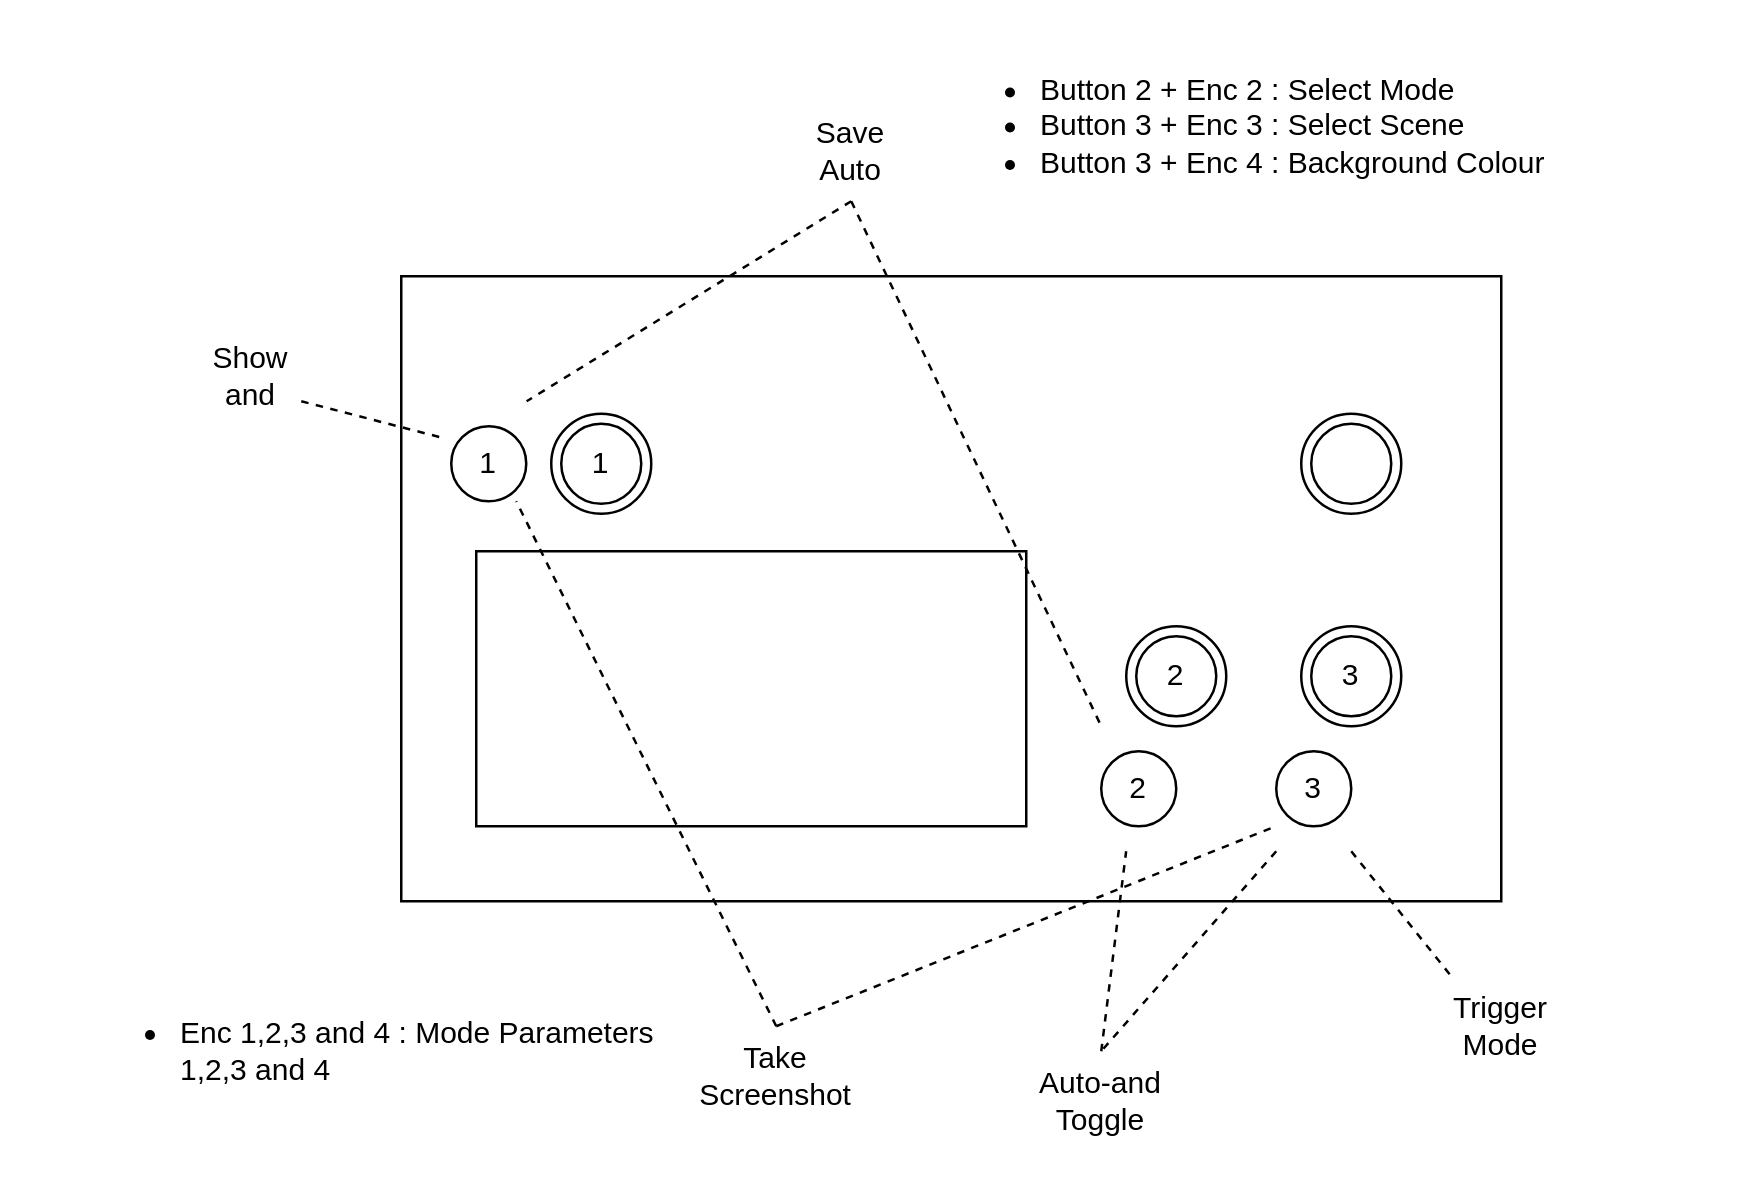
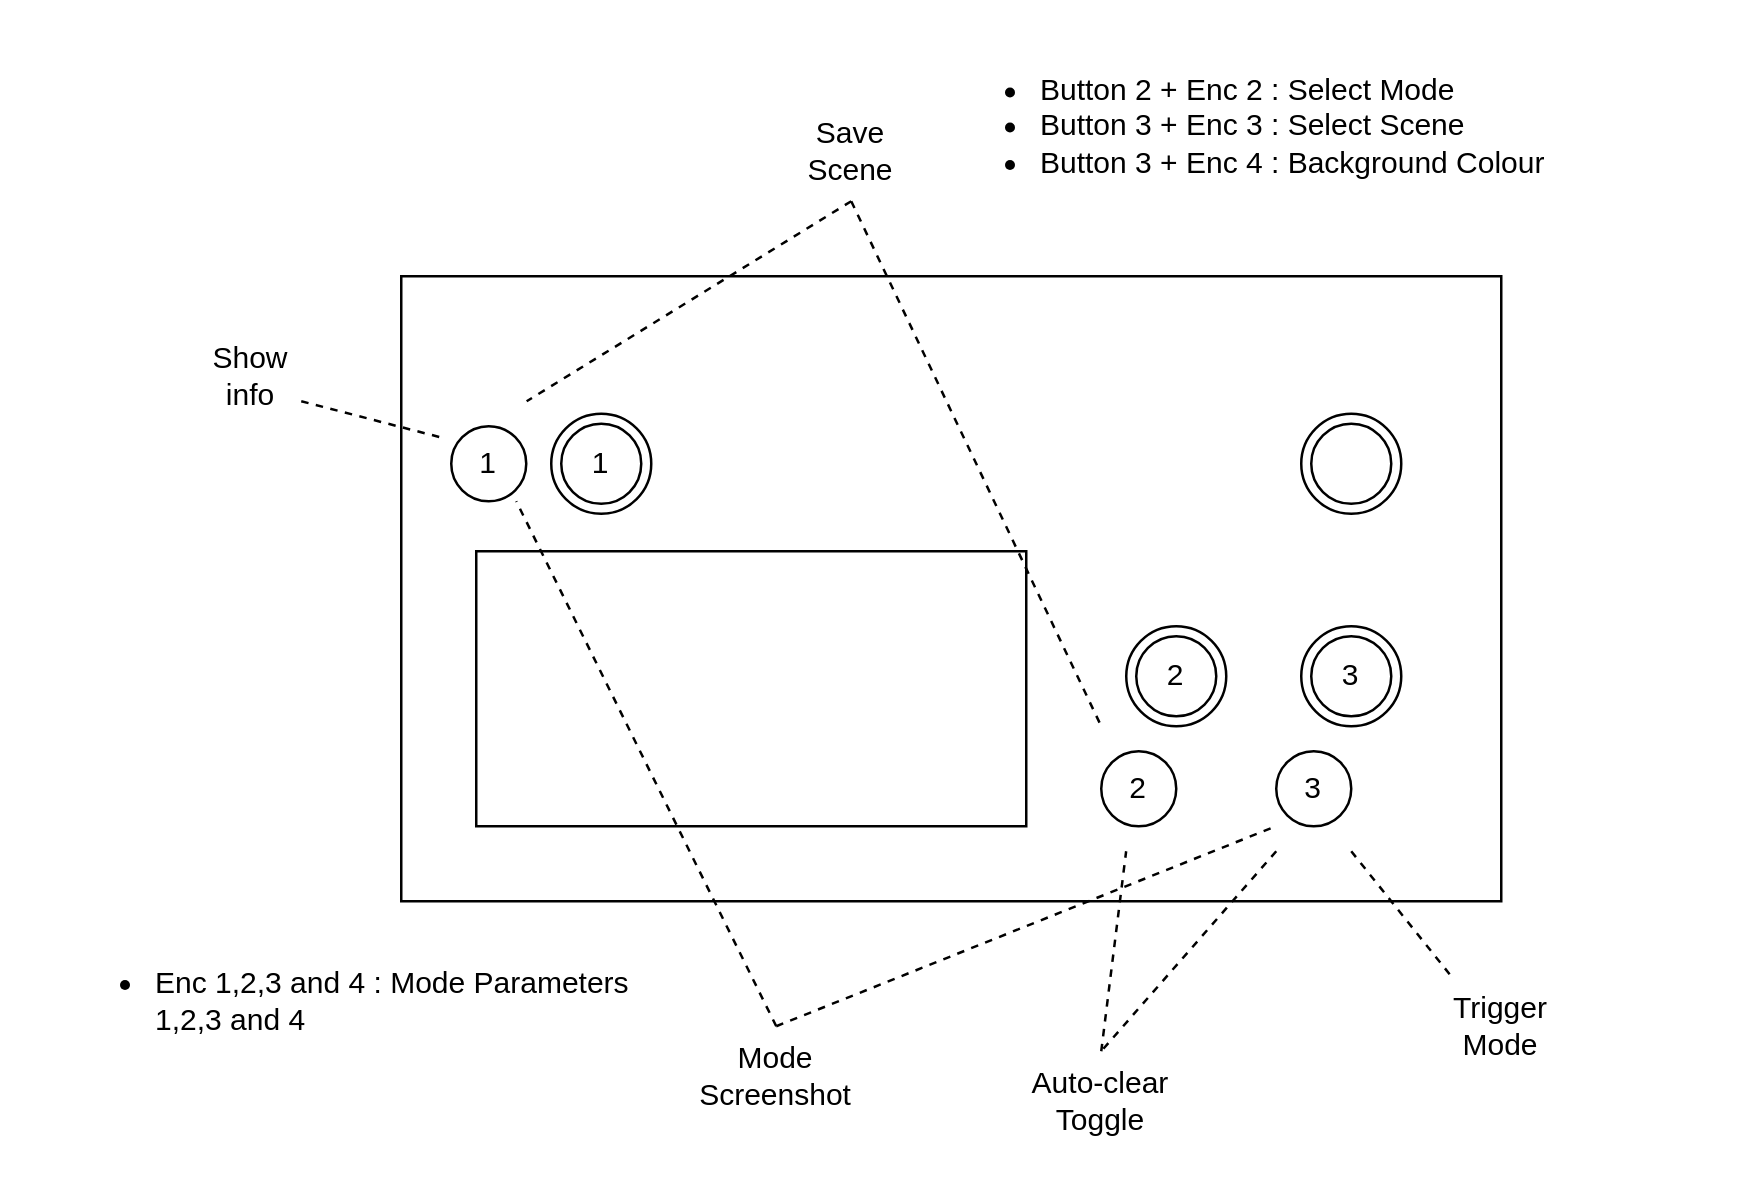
(851, 151) -> (851, 151)
(251, 376) -> (251, 376)
(376, 1051) -> (351, 1001)
(776, 1076) -> (776, 1076)
(1101, 1101) -> (1101, 1101)
